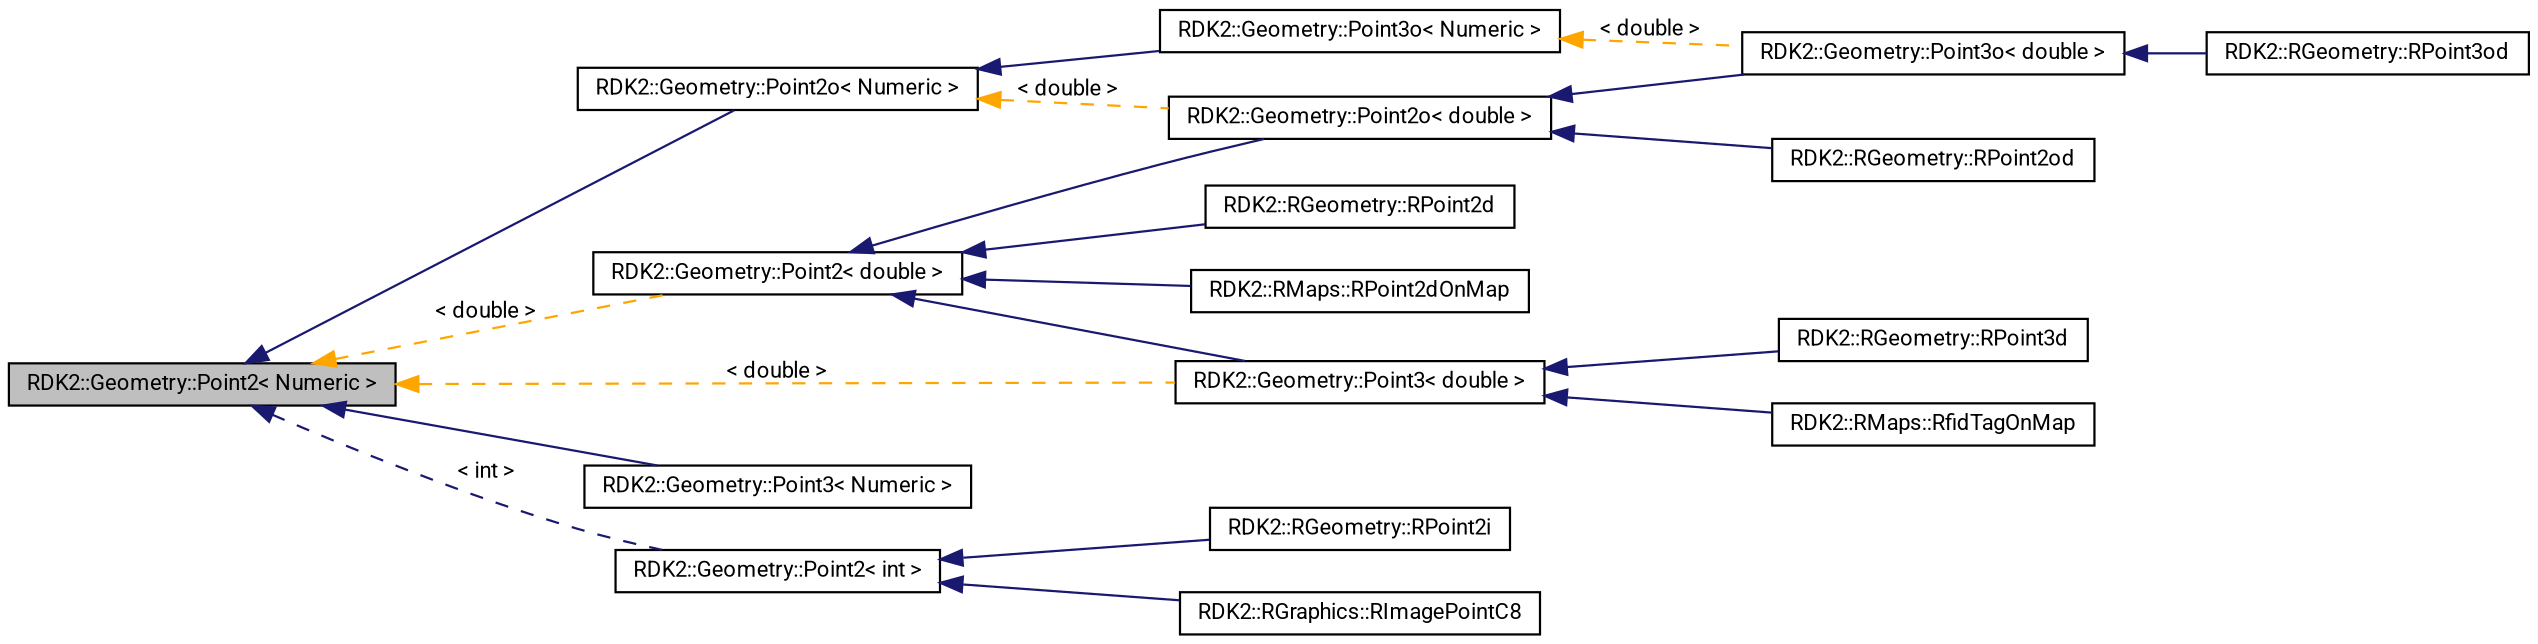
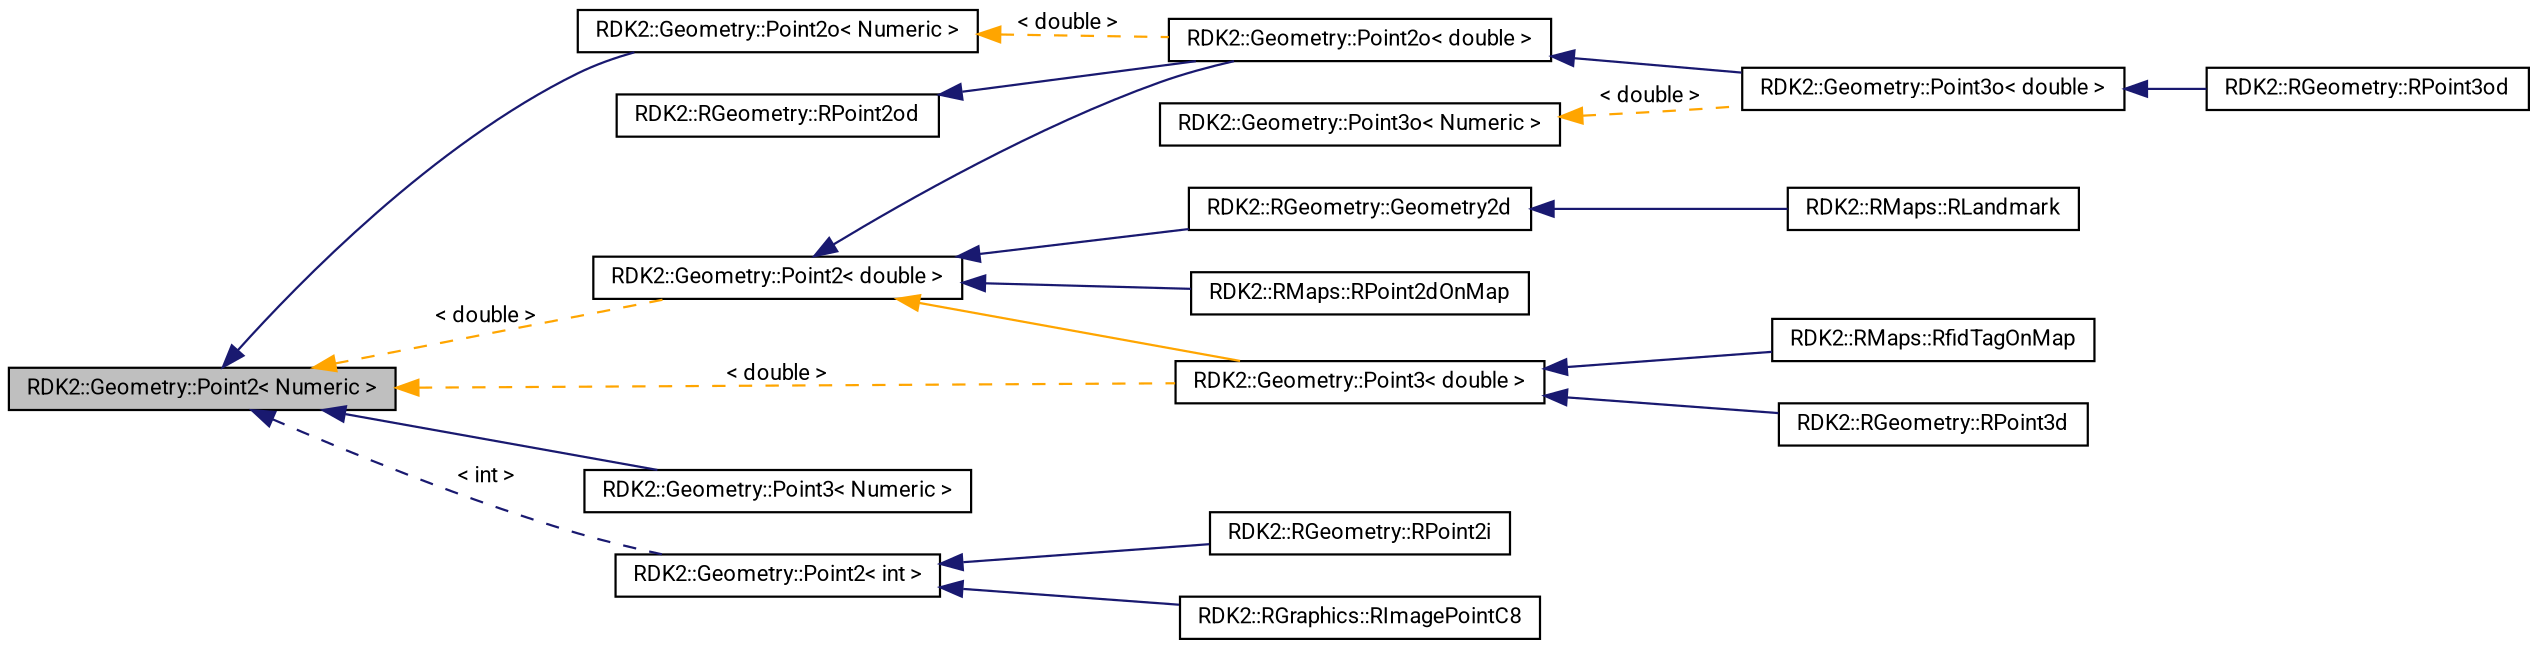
(1080, 59) -> none
(1673, 141) -> (1079, 76)
(1360, 207) -> (1360, 209)
none -> (1933, 209)
(1080, 330) -> (1080, 332)
